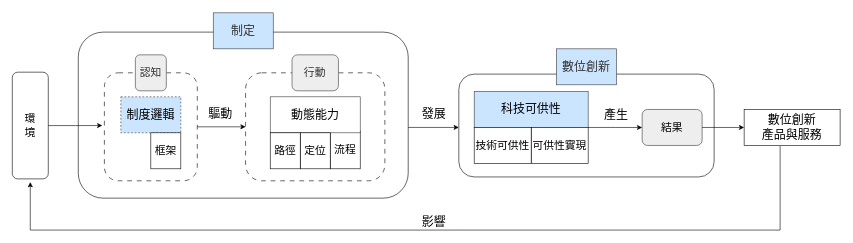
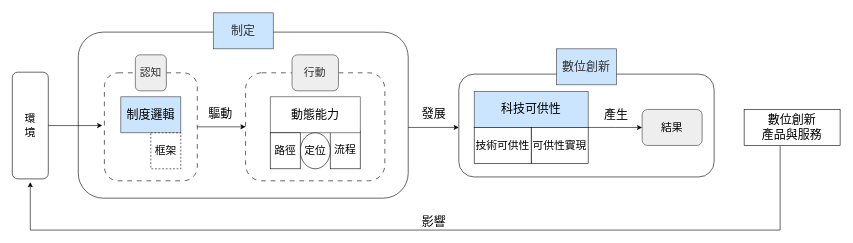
(151, 115) -> (151, 115)
(721, 127) -> none
(166, 151) -> (166, 151)
(315, 151) -> (315, 151)
